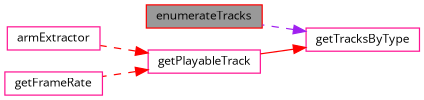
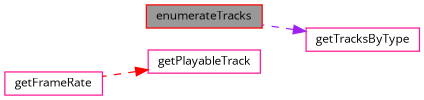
(54, 38) -> none
(277, 52) -> none
